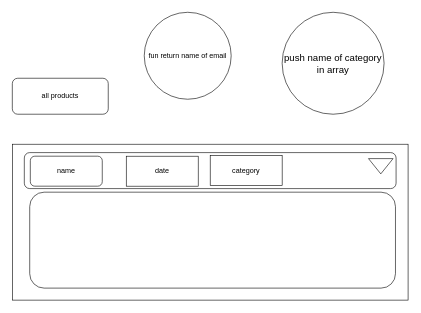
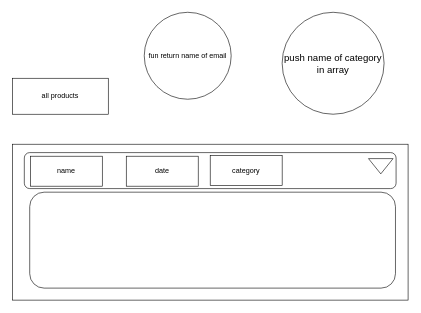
(60, 96) -> (60, 96)
(66, 171) -> (66, 171)
